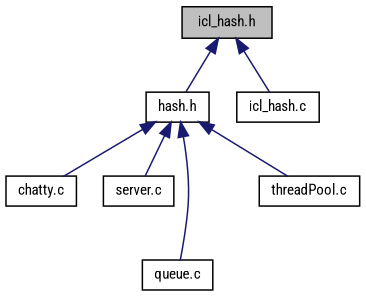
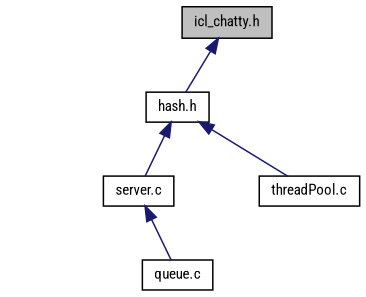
(227, 22) -> (227, 22)
(278, 107) -> none
(41, 191) -> none
(188, 199) -> (161, 240)
